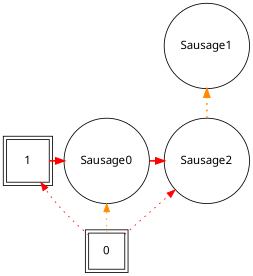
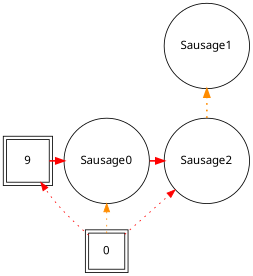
(28, 161) -> (28, 161)
